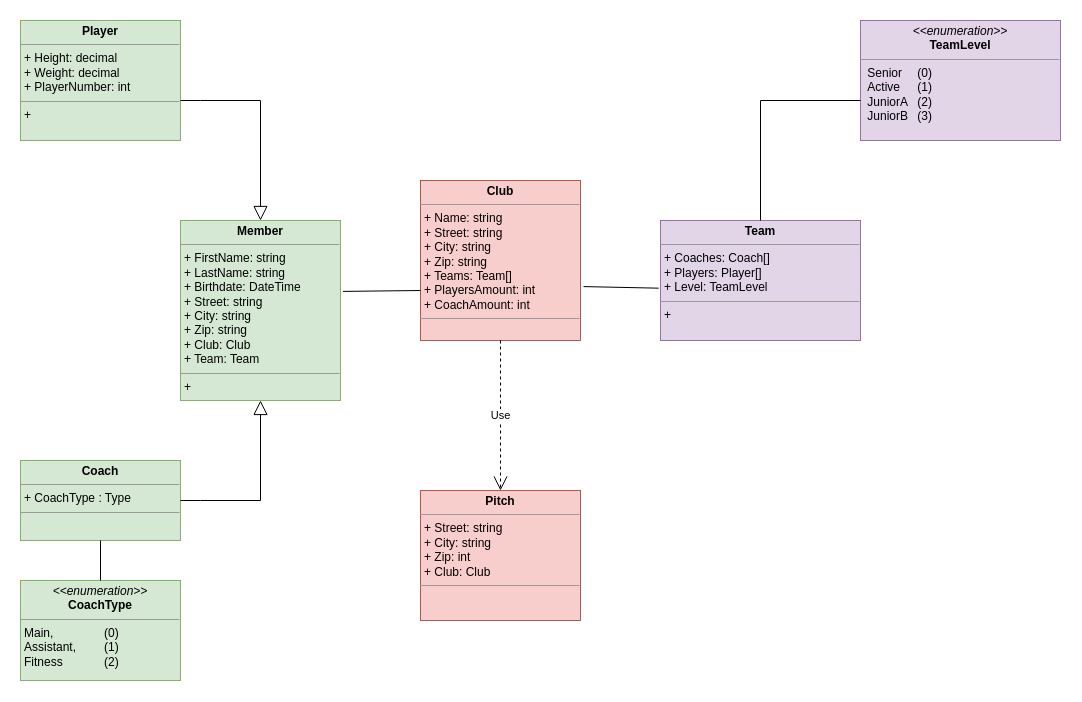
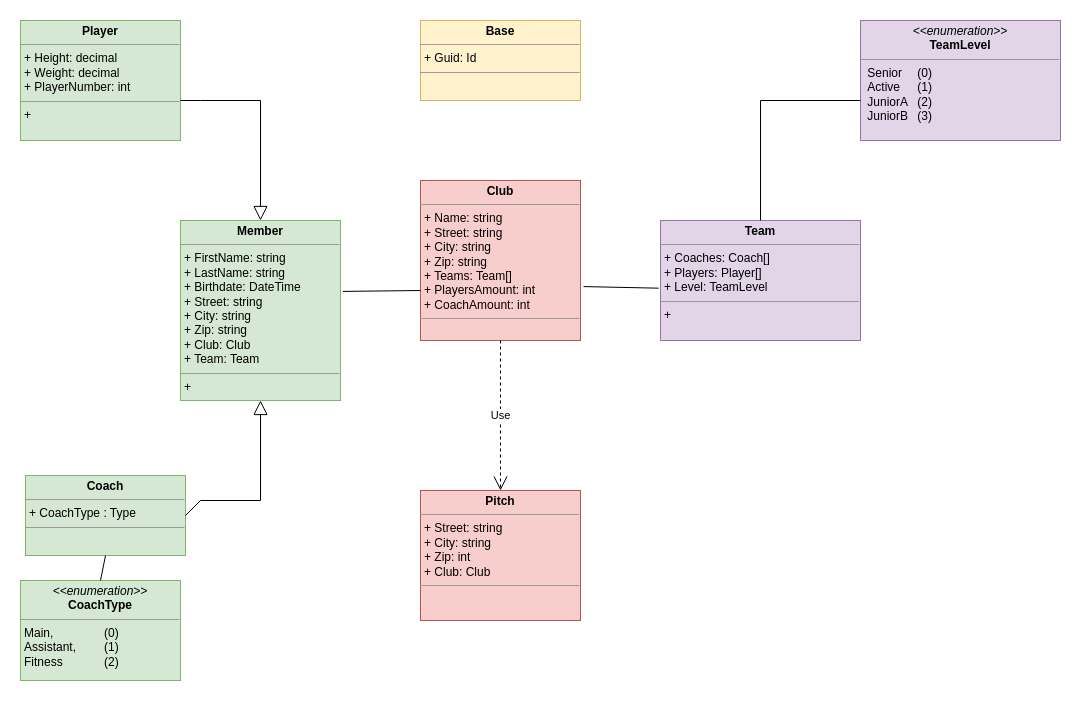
none -> (501, 61)
(101, 501) -> (106, 516)
